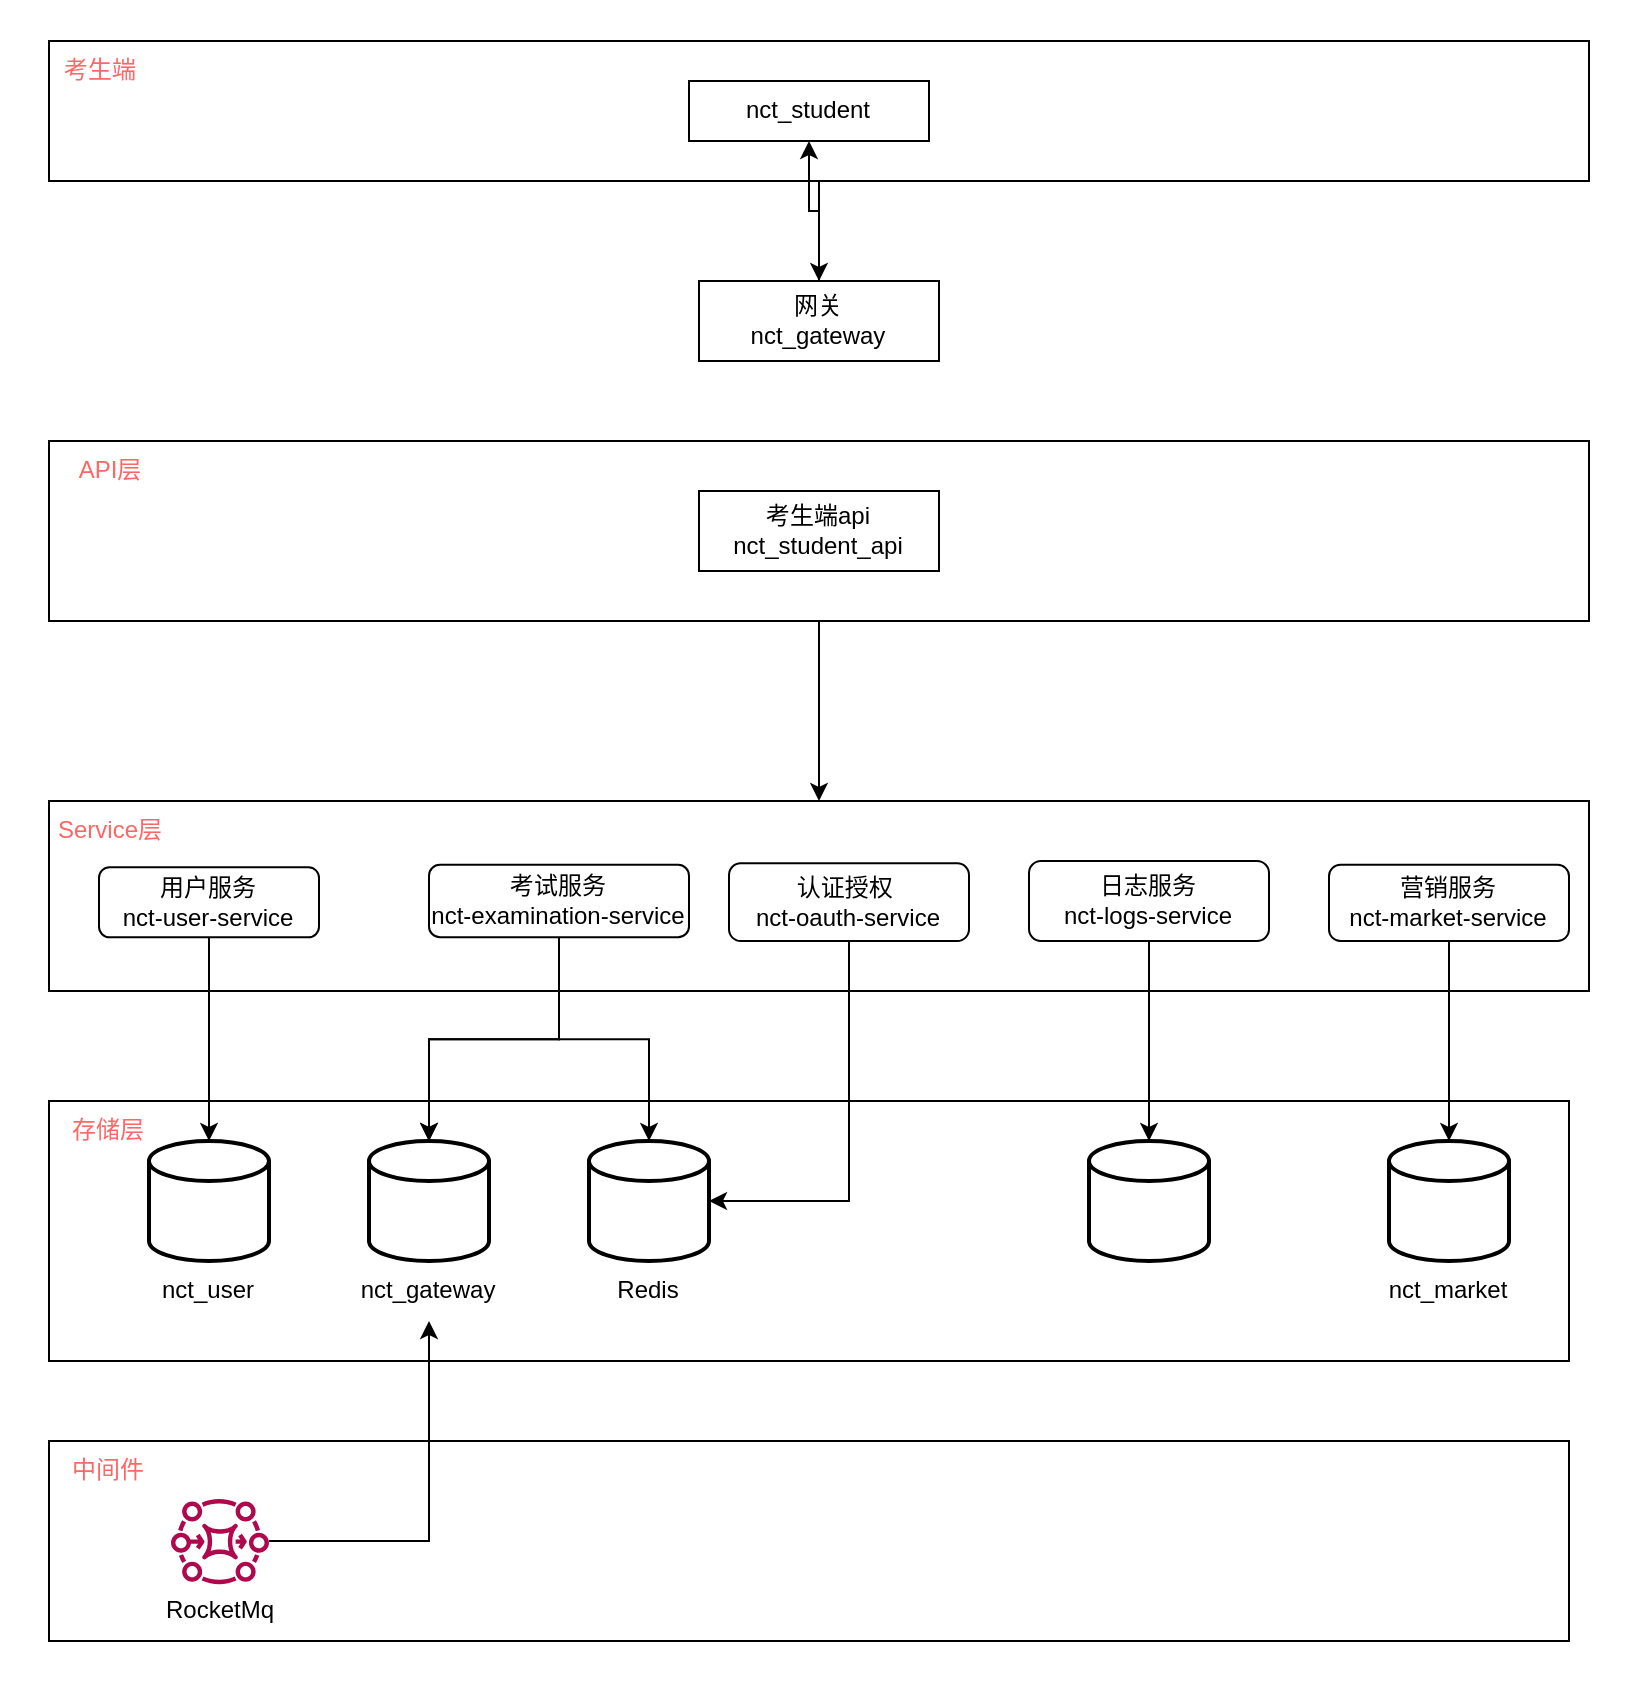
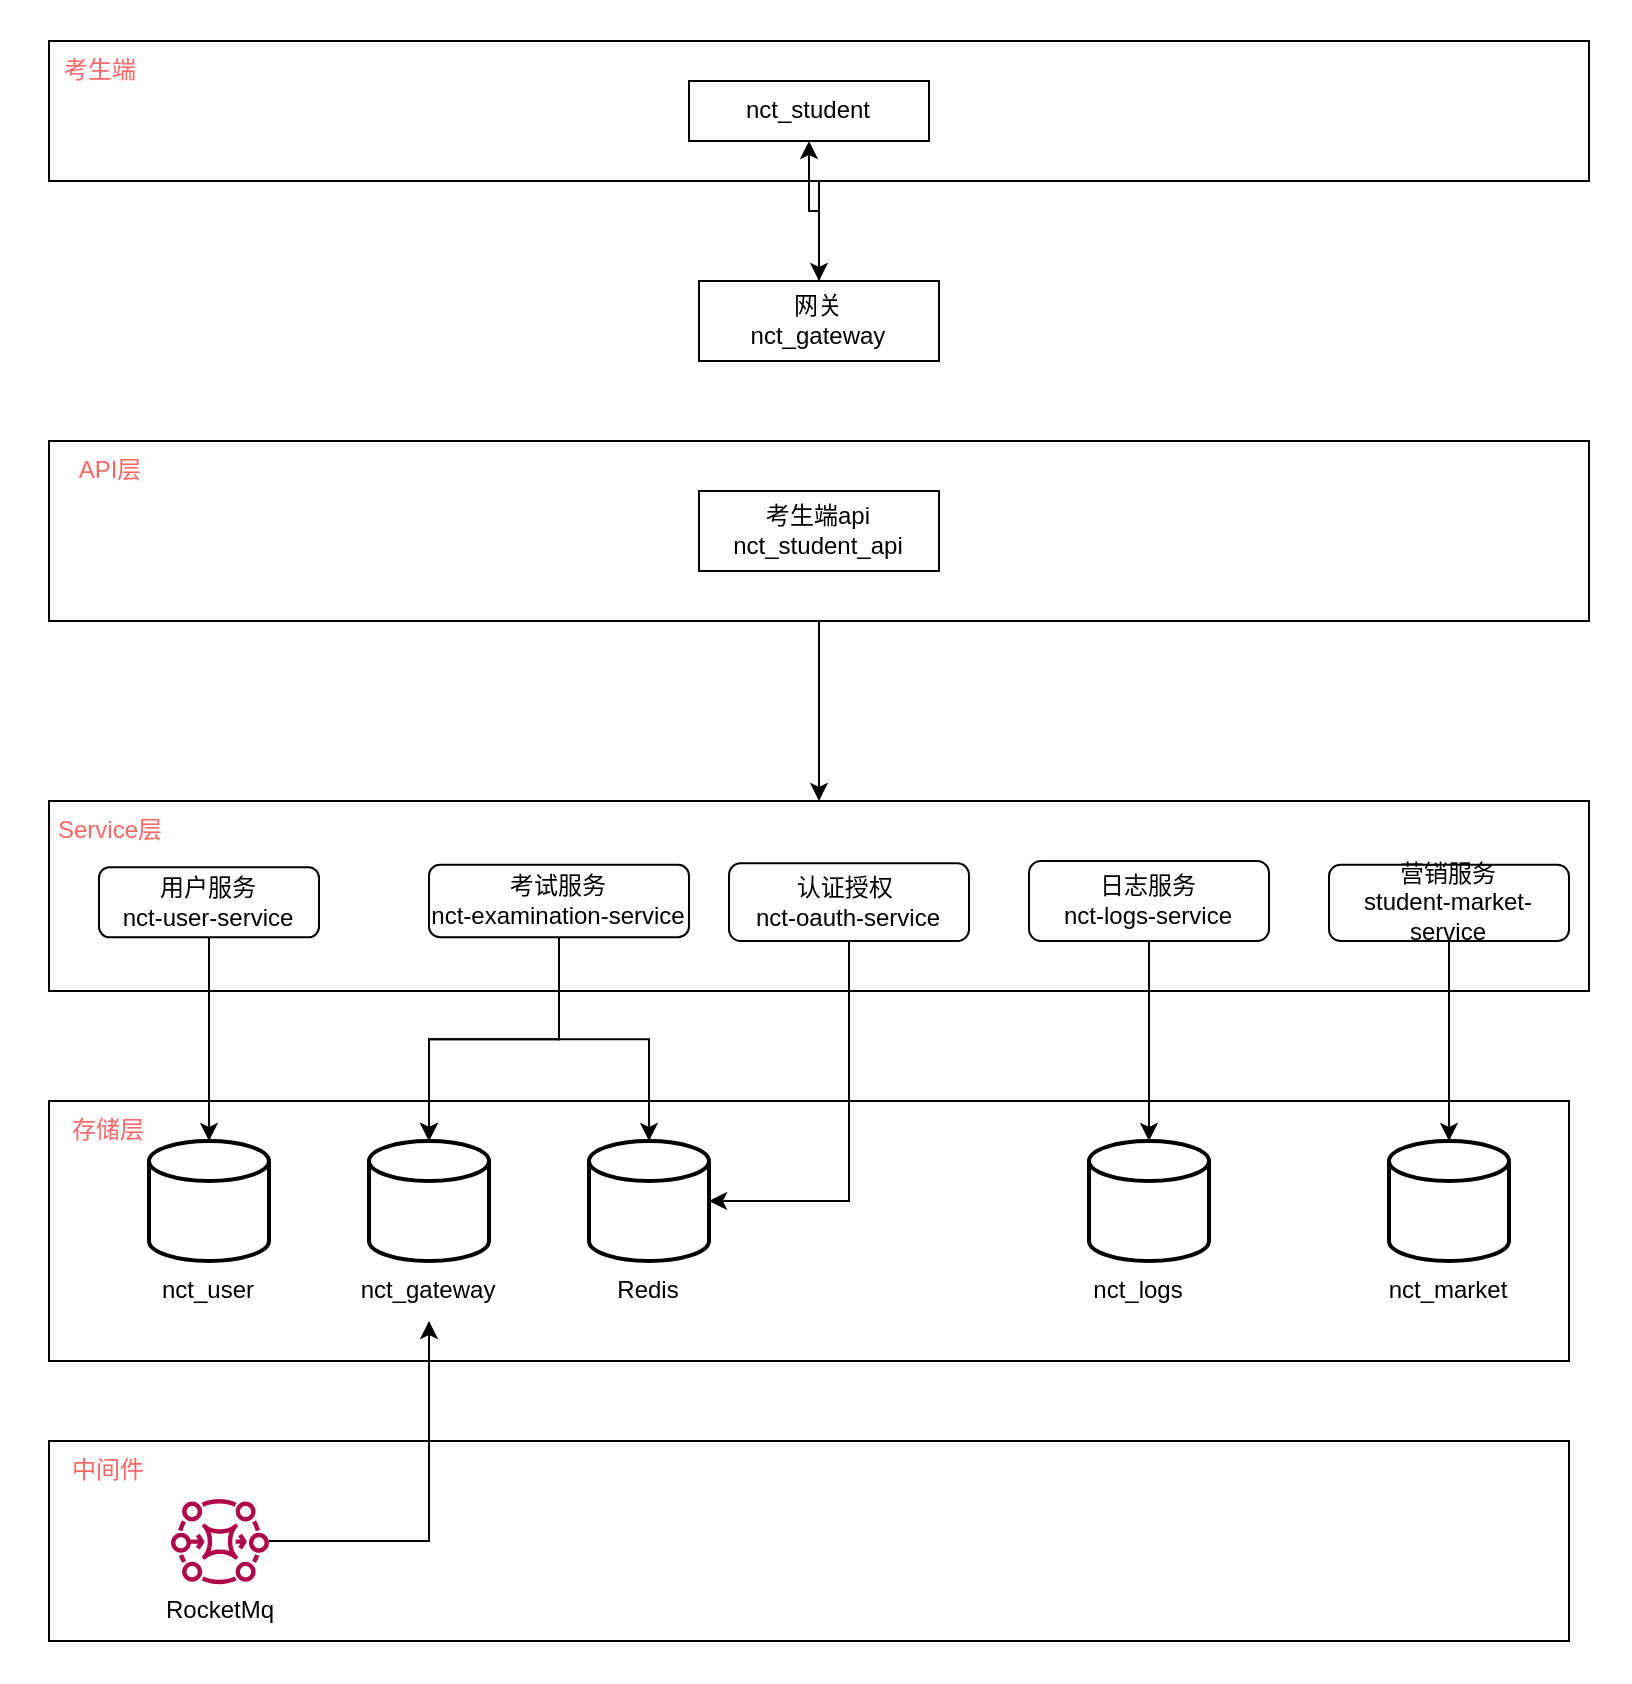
(1449, 903) -> (1449, 903)
none -> (1139, 1291)
